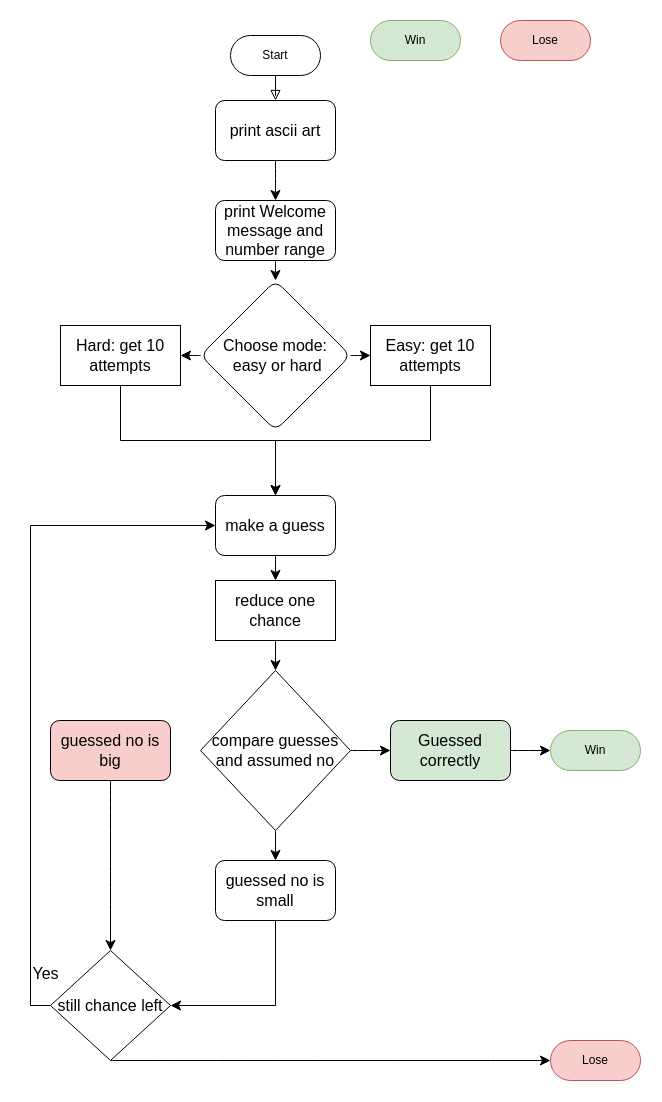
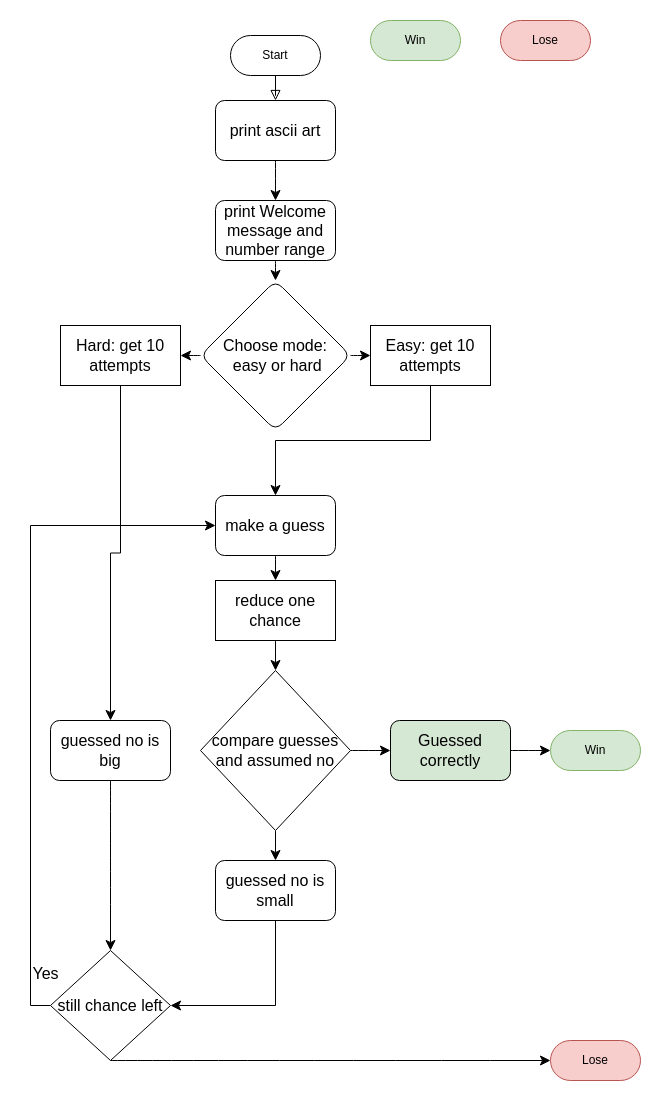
(195, 441) -> (111, 570)
(111, 751) -> (111, 751)
